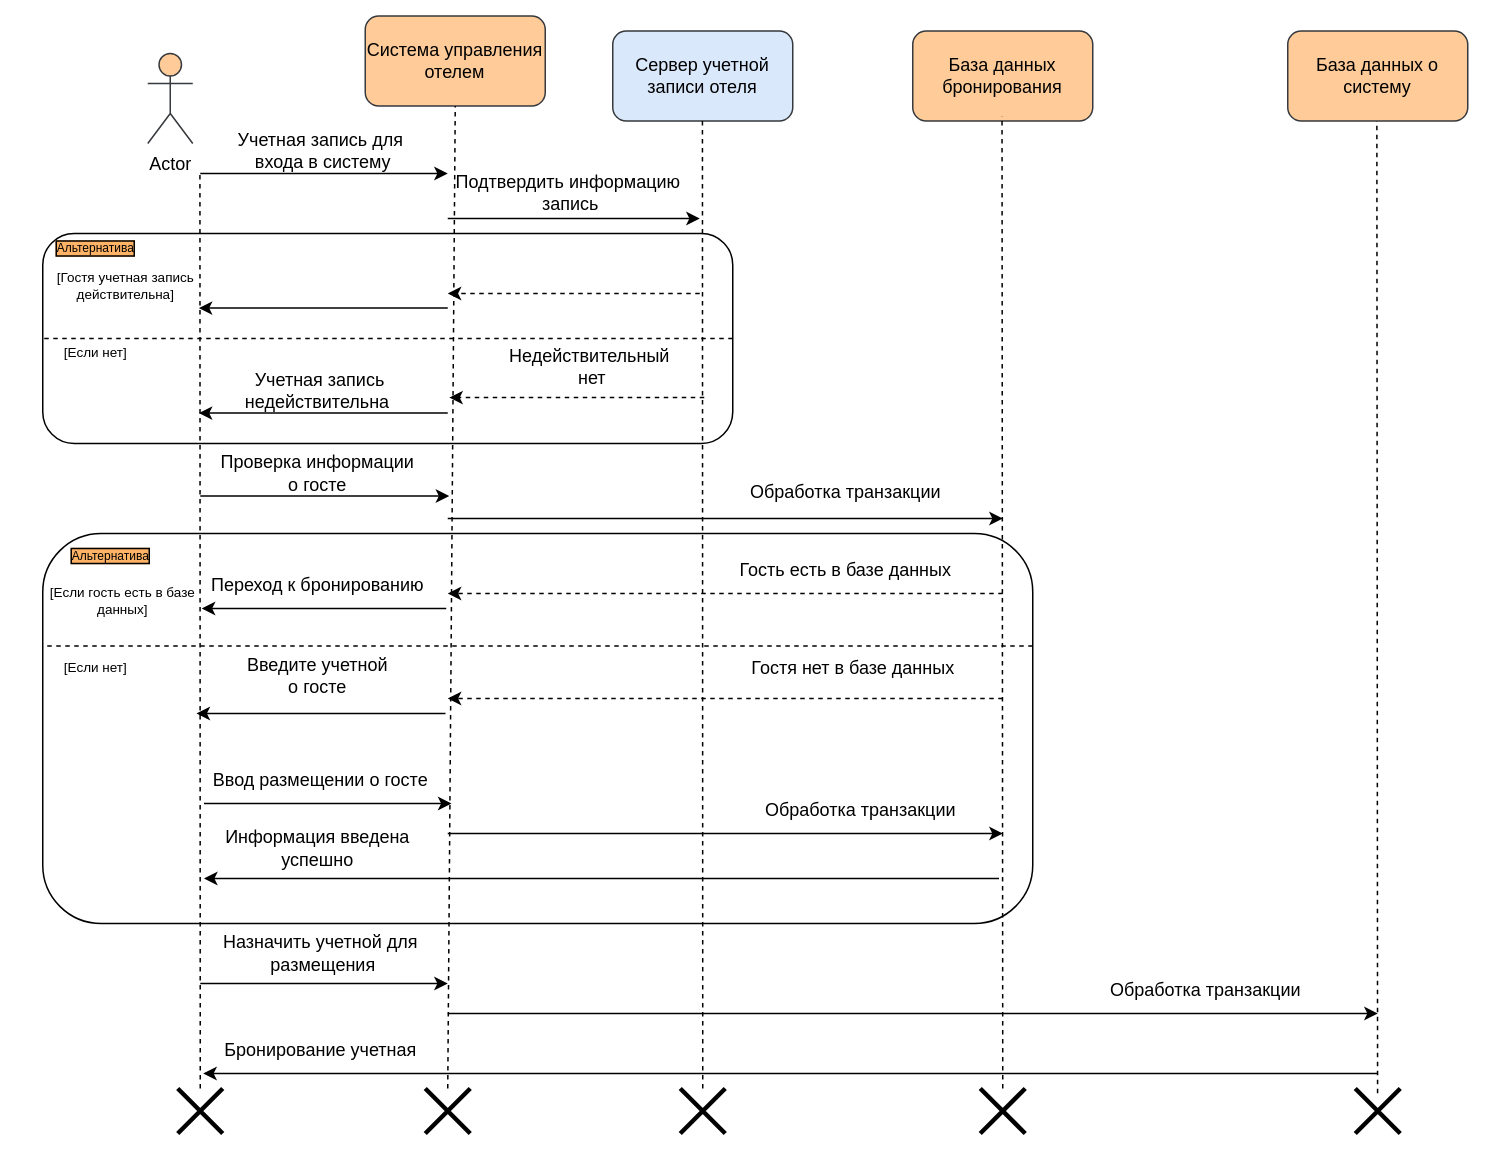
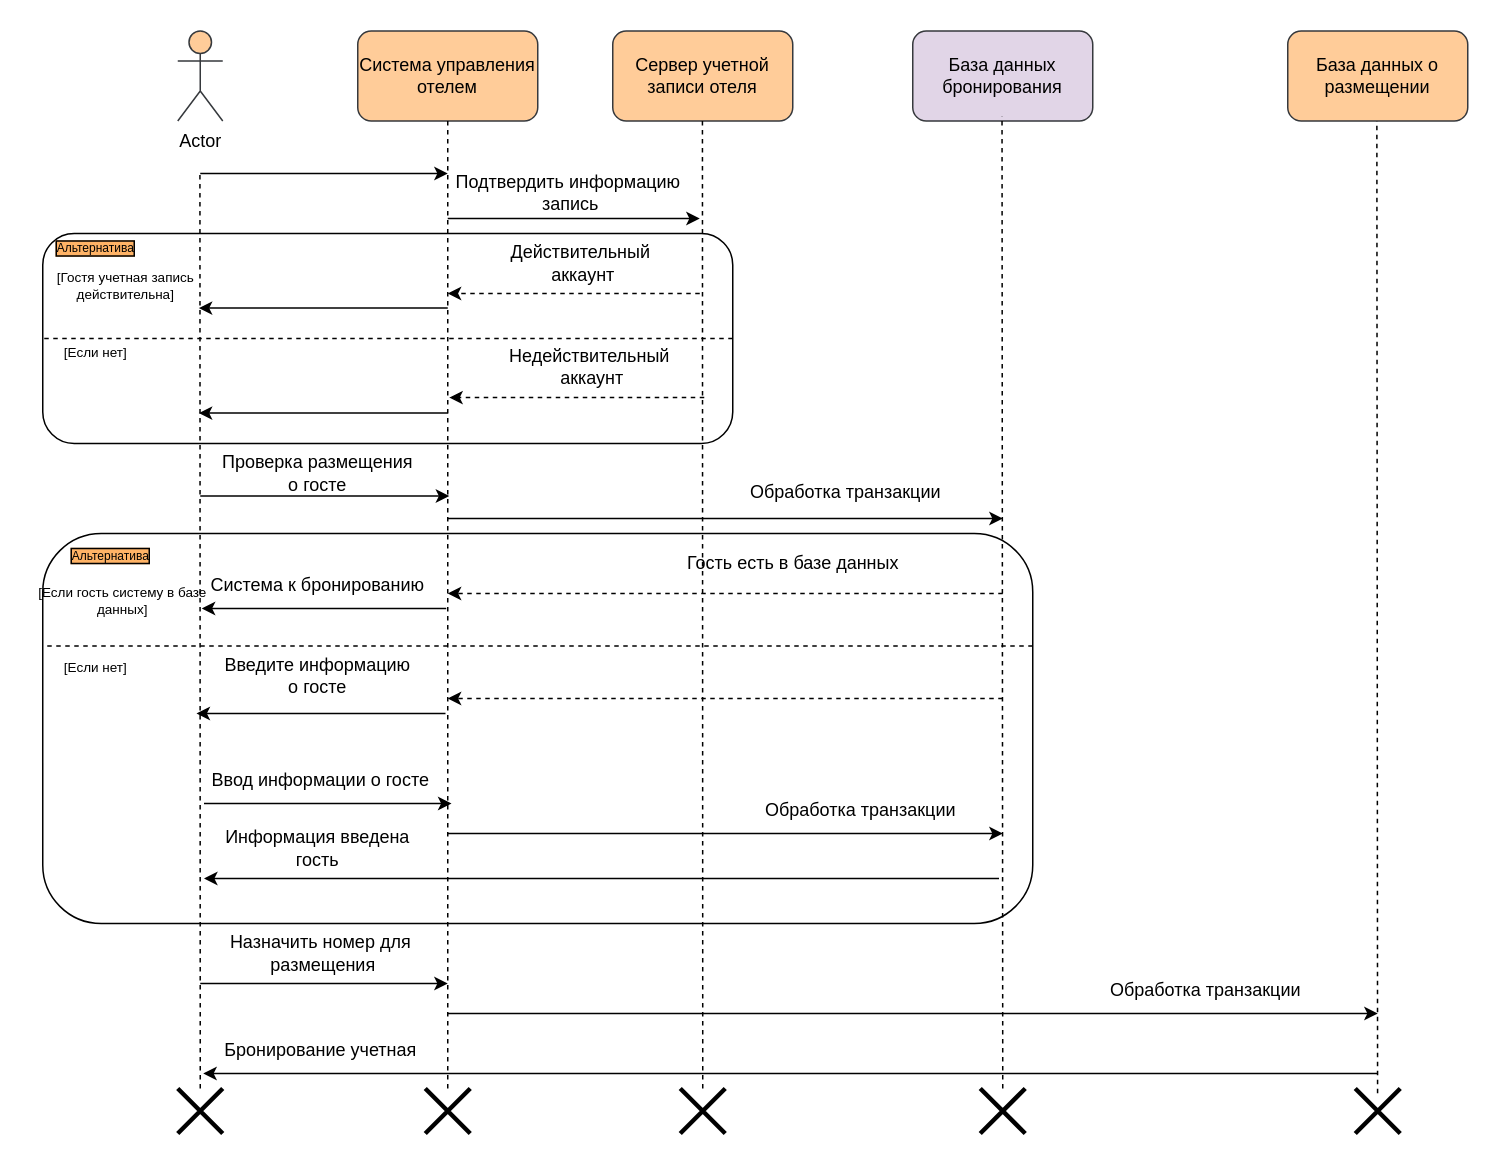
(455, 61) -> (448, 76)
(703, 76) -> (703, 76)
(1003, 76) -> (1003, 76)
(1378, 76) -> (1378, 76)
(170, 98) -> (200, 76)
(320, 151) -> none
none -> (583, 263)
(593, 367) -> (593, 367)
(320, 391) -> none
(318, 473) -> (318, 473)
(845, 571) -> (793, 563)
(318, 586) -> (318, 586)
(123, 601) -> (123, 601)
(853, 668) -> none
(318, 676) -> (318, 676)
(321, 781) -> (321, 781)
(318, 848) -> (318, 848)
(321, 953) -> (321, 953)
